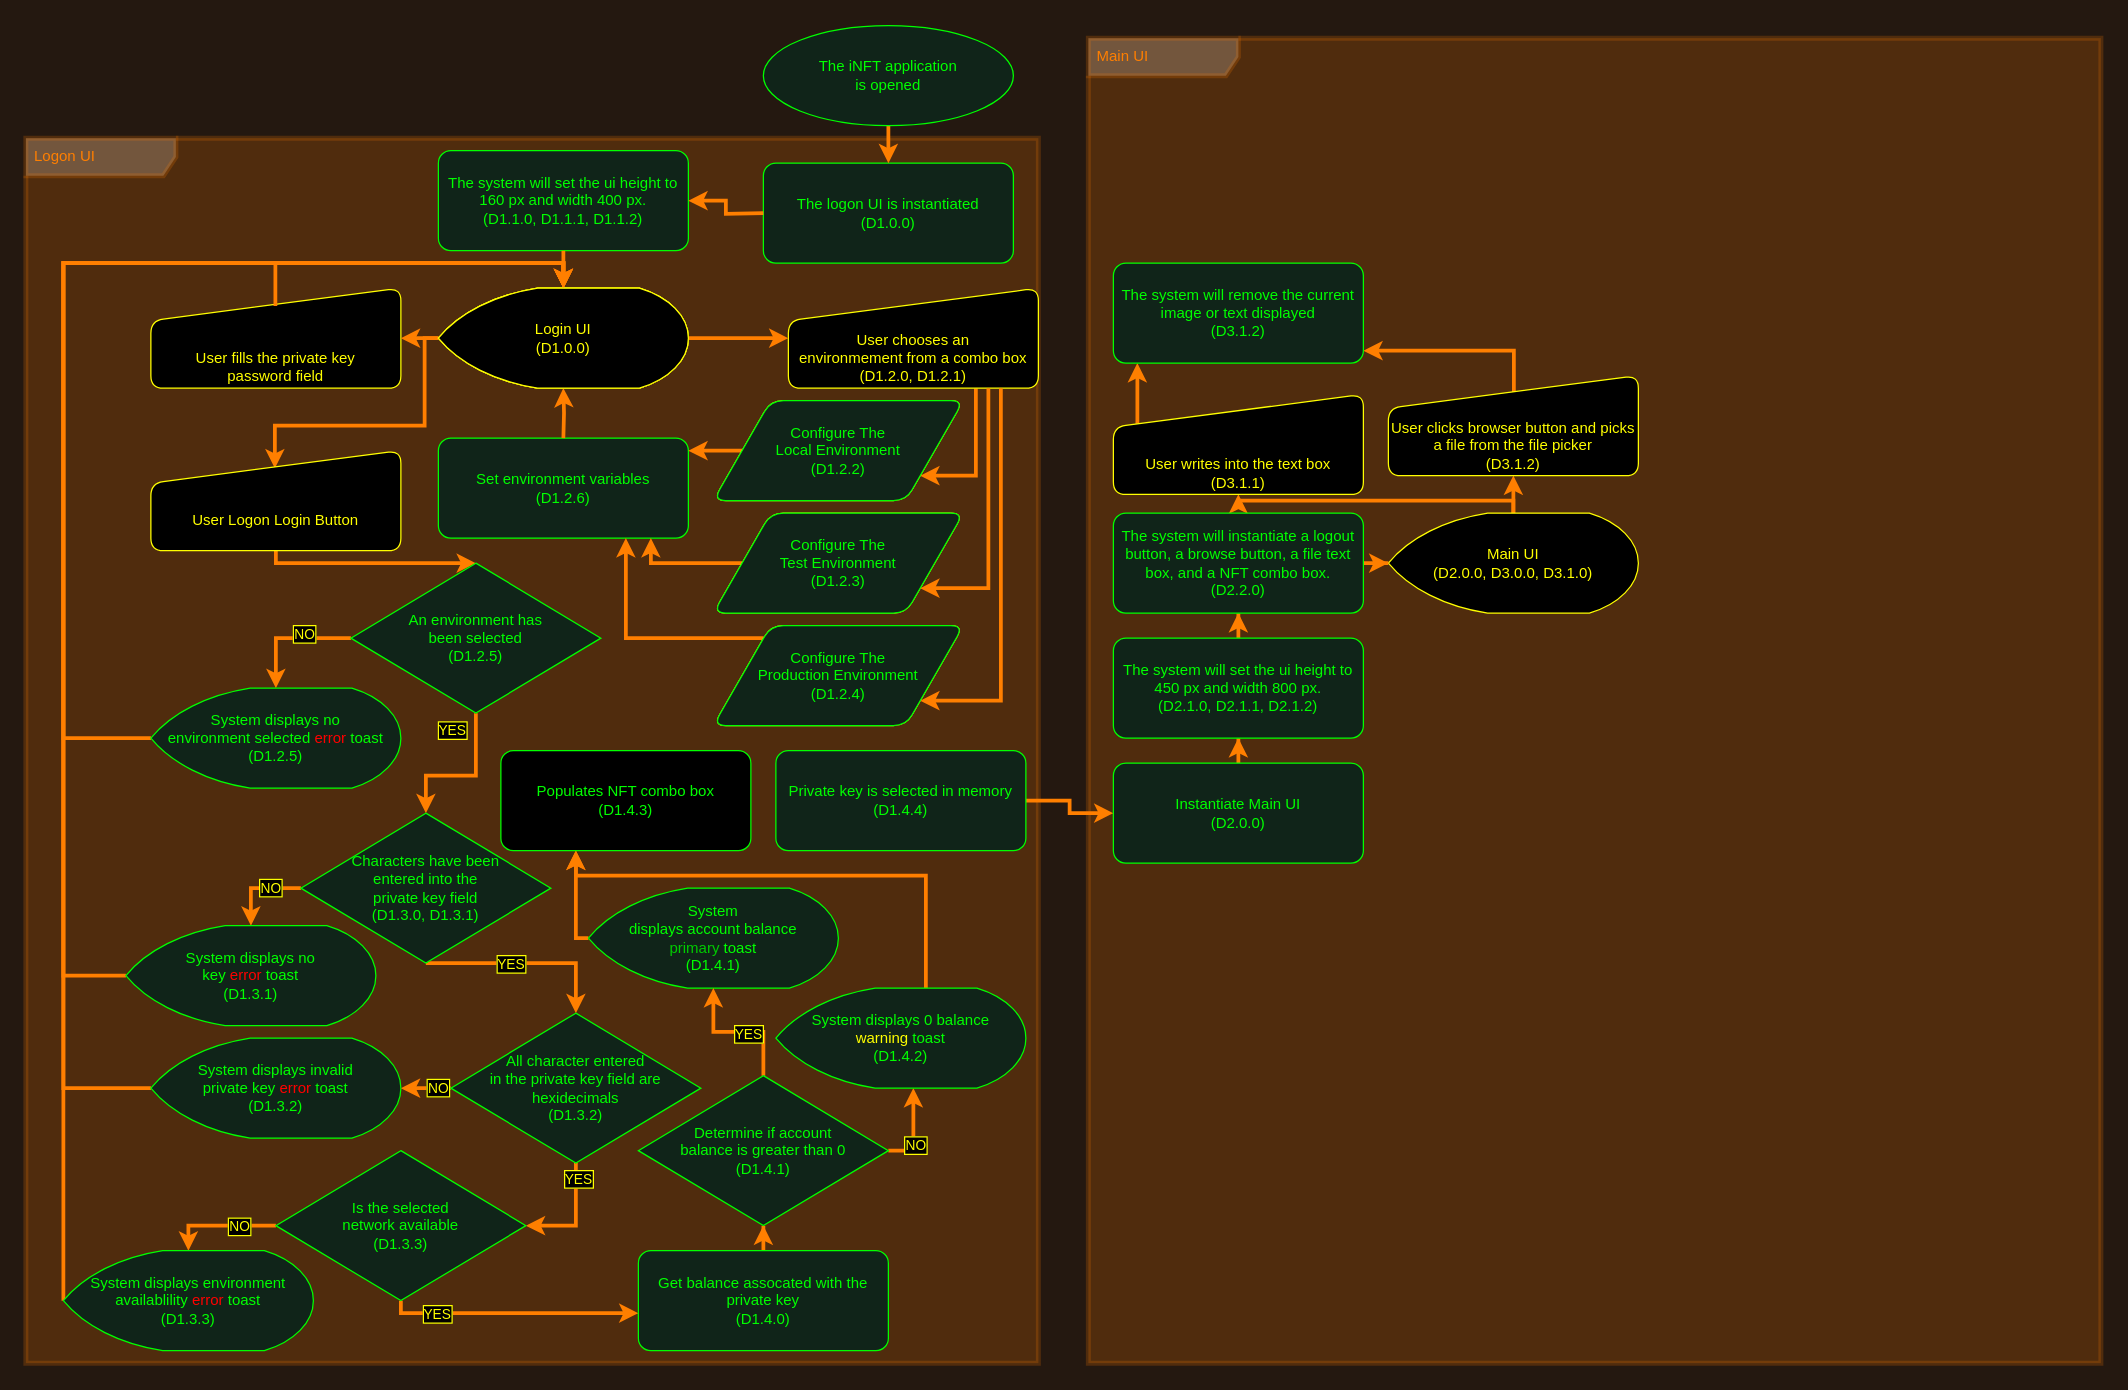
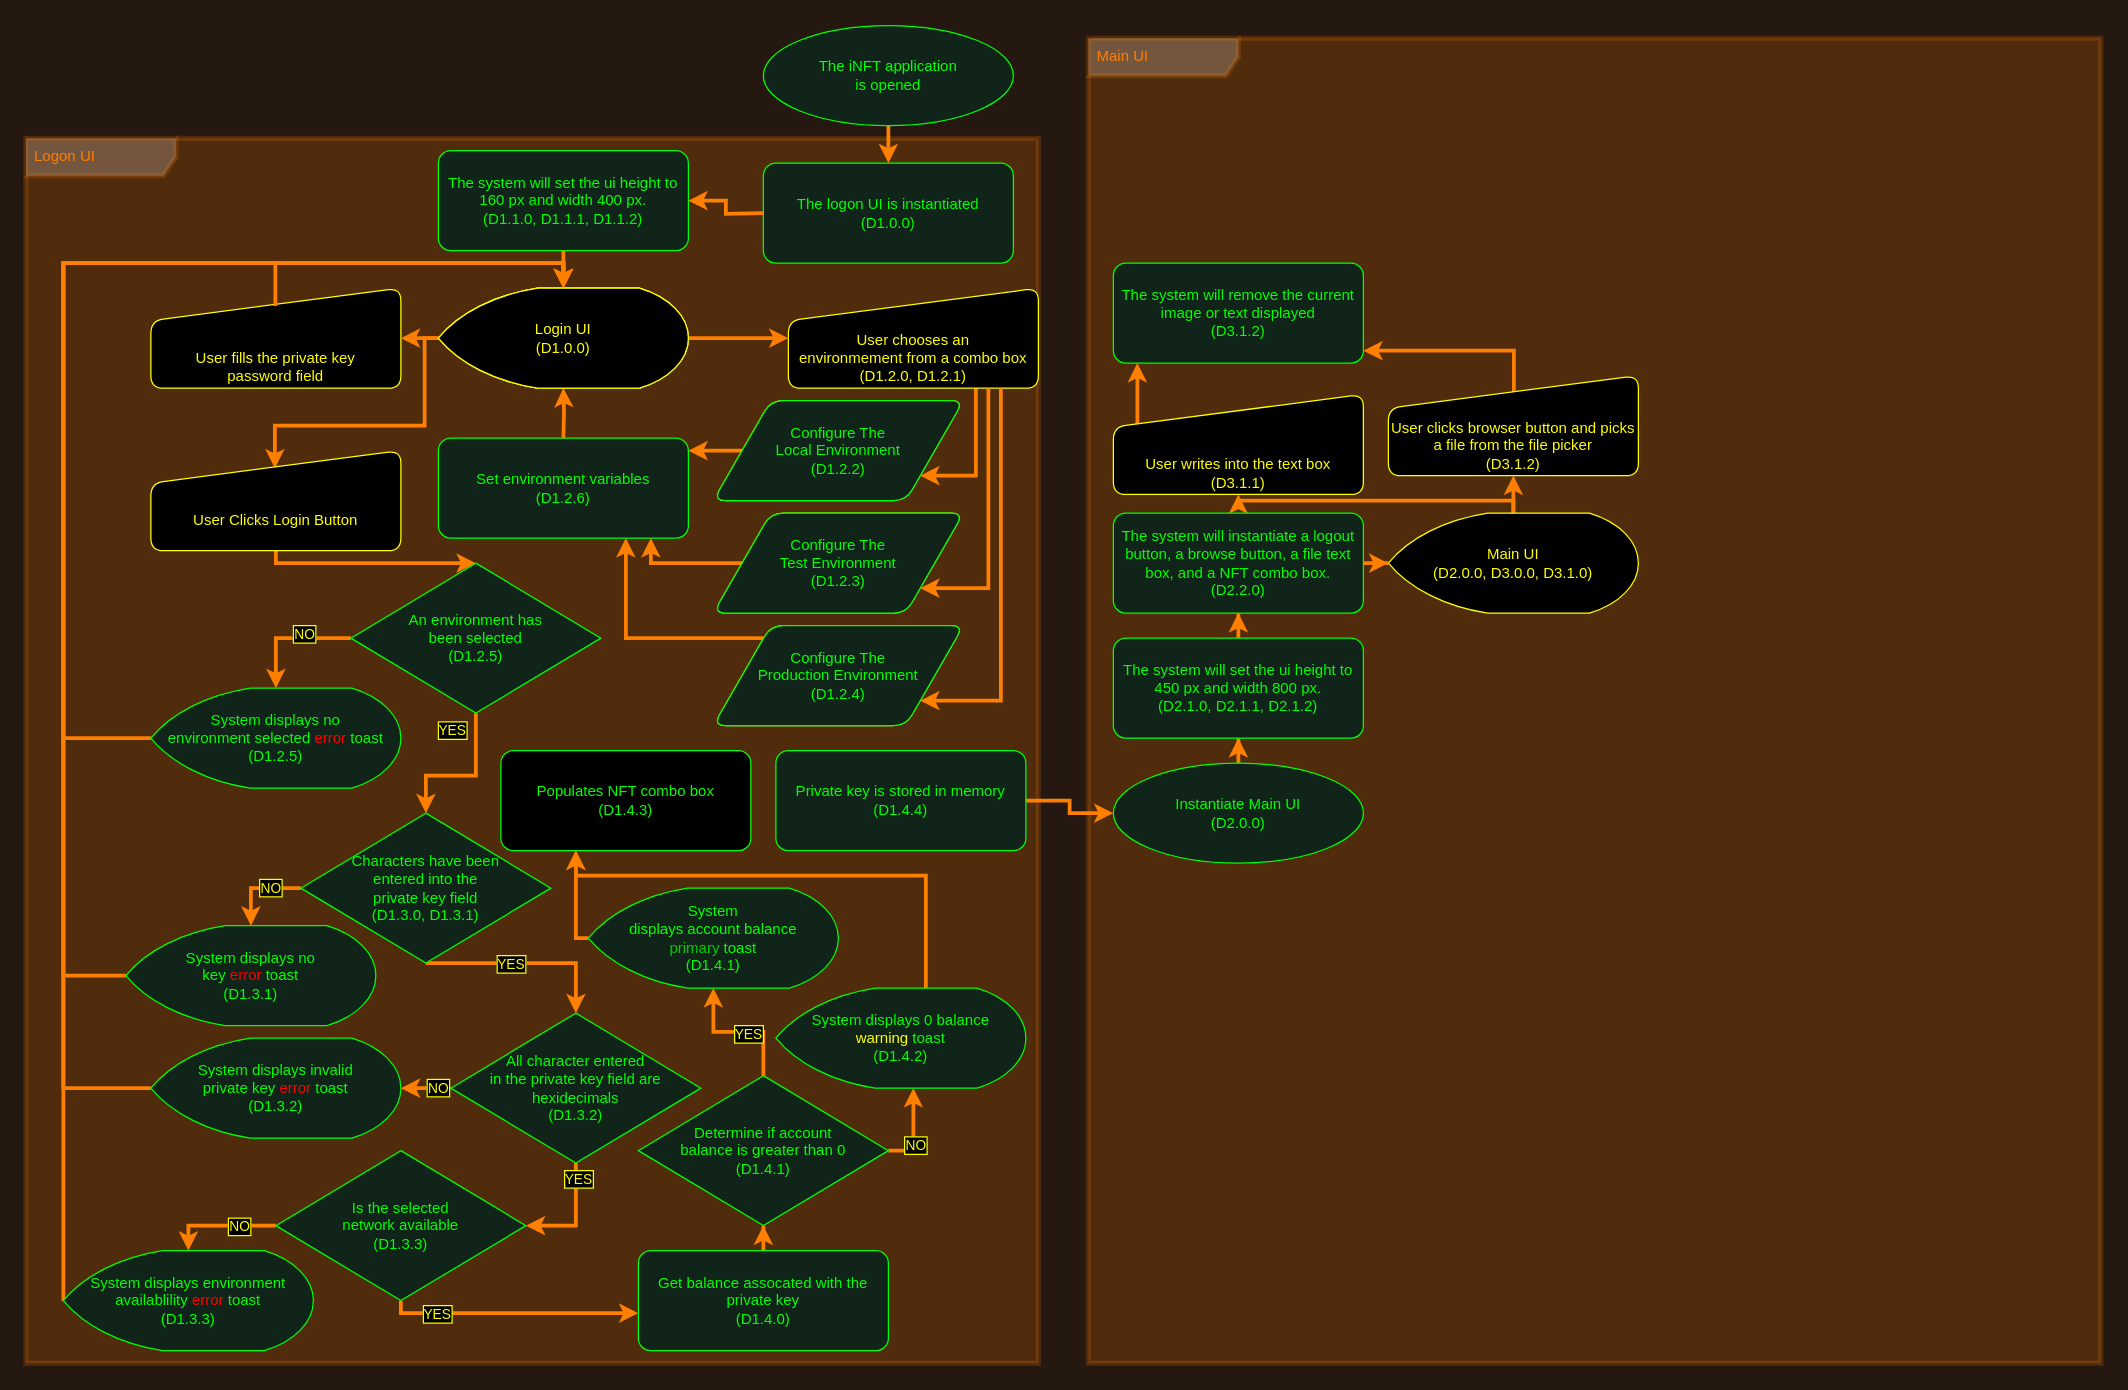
(276, 538) -> (276, 538)
(901, 801) -> (901, 801)
(1238, 813) -> (1238, 813)
